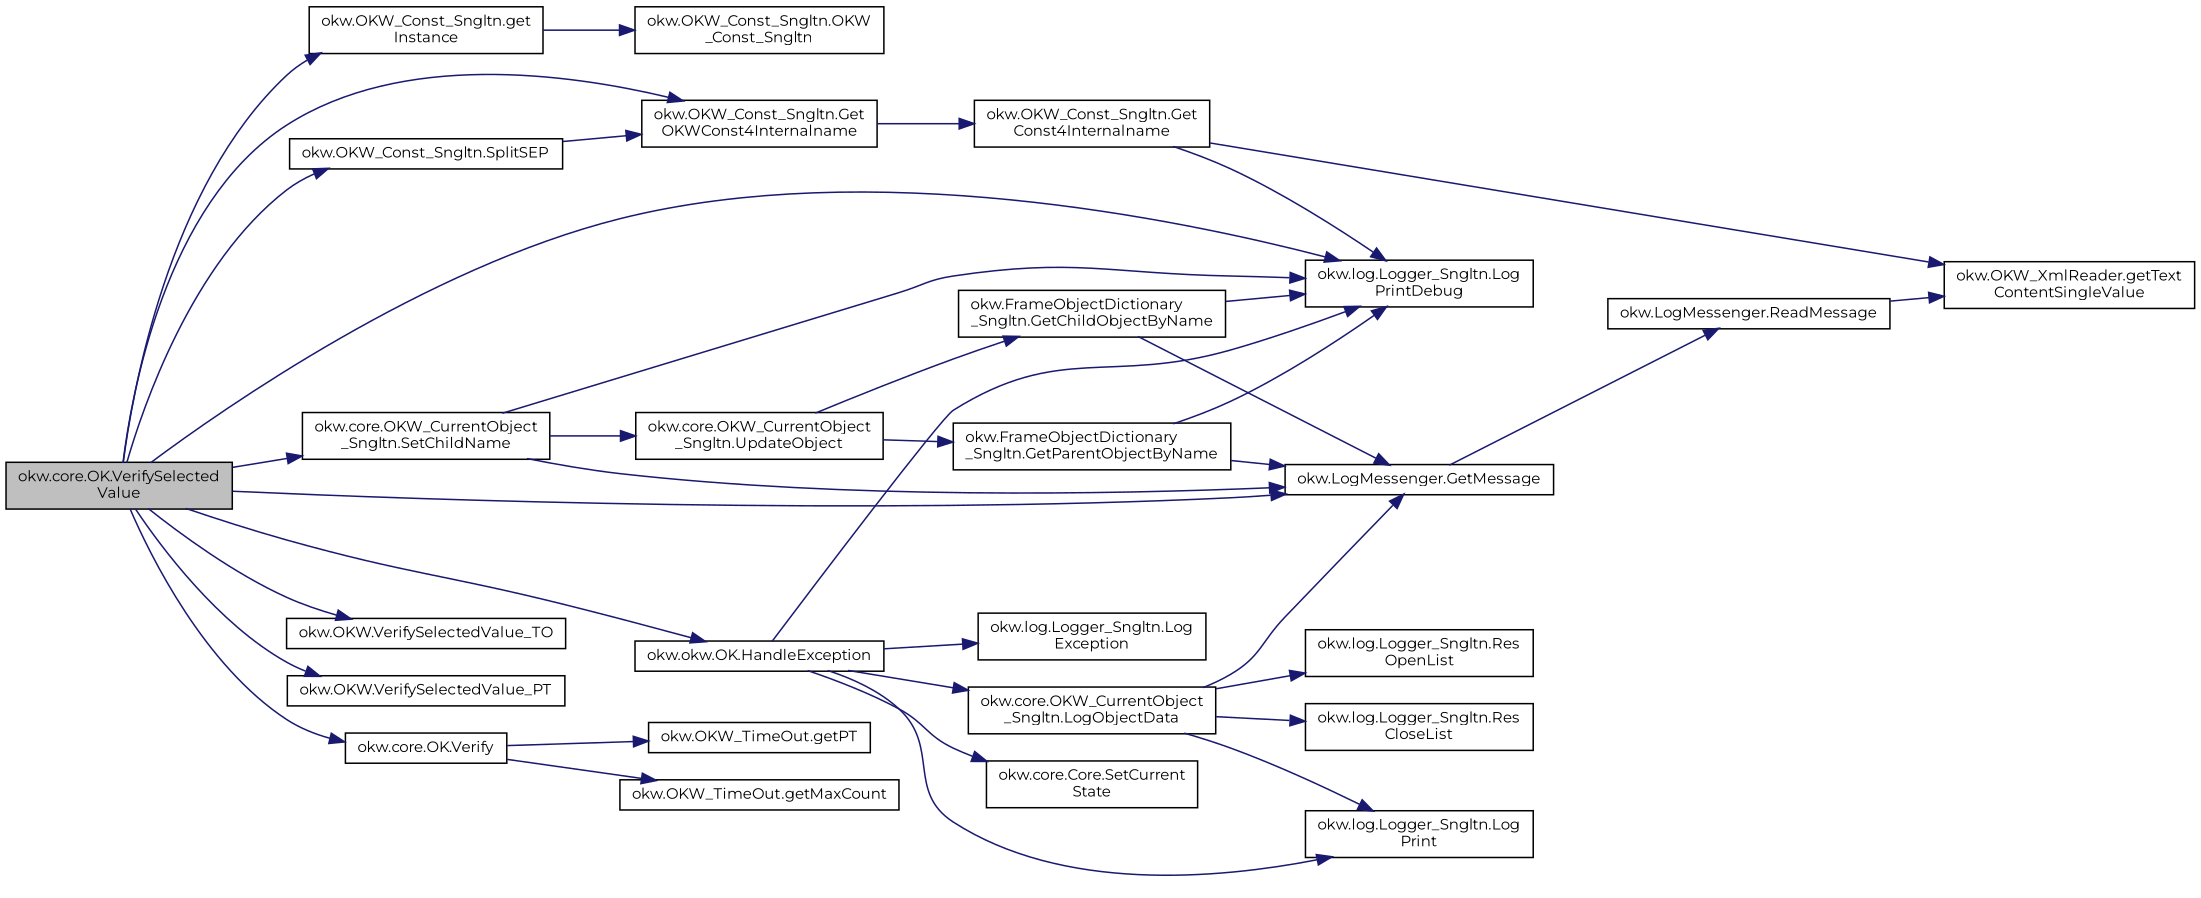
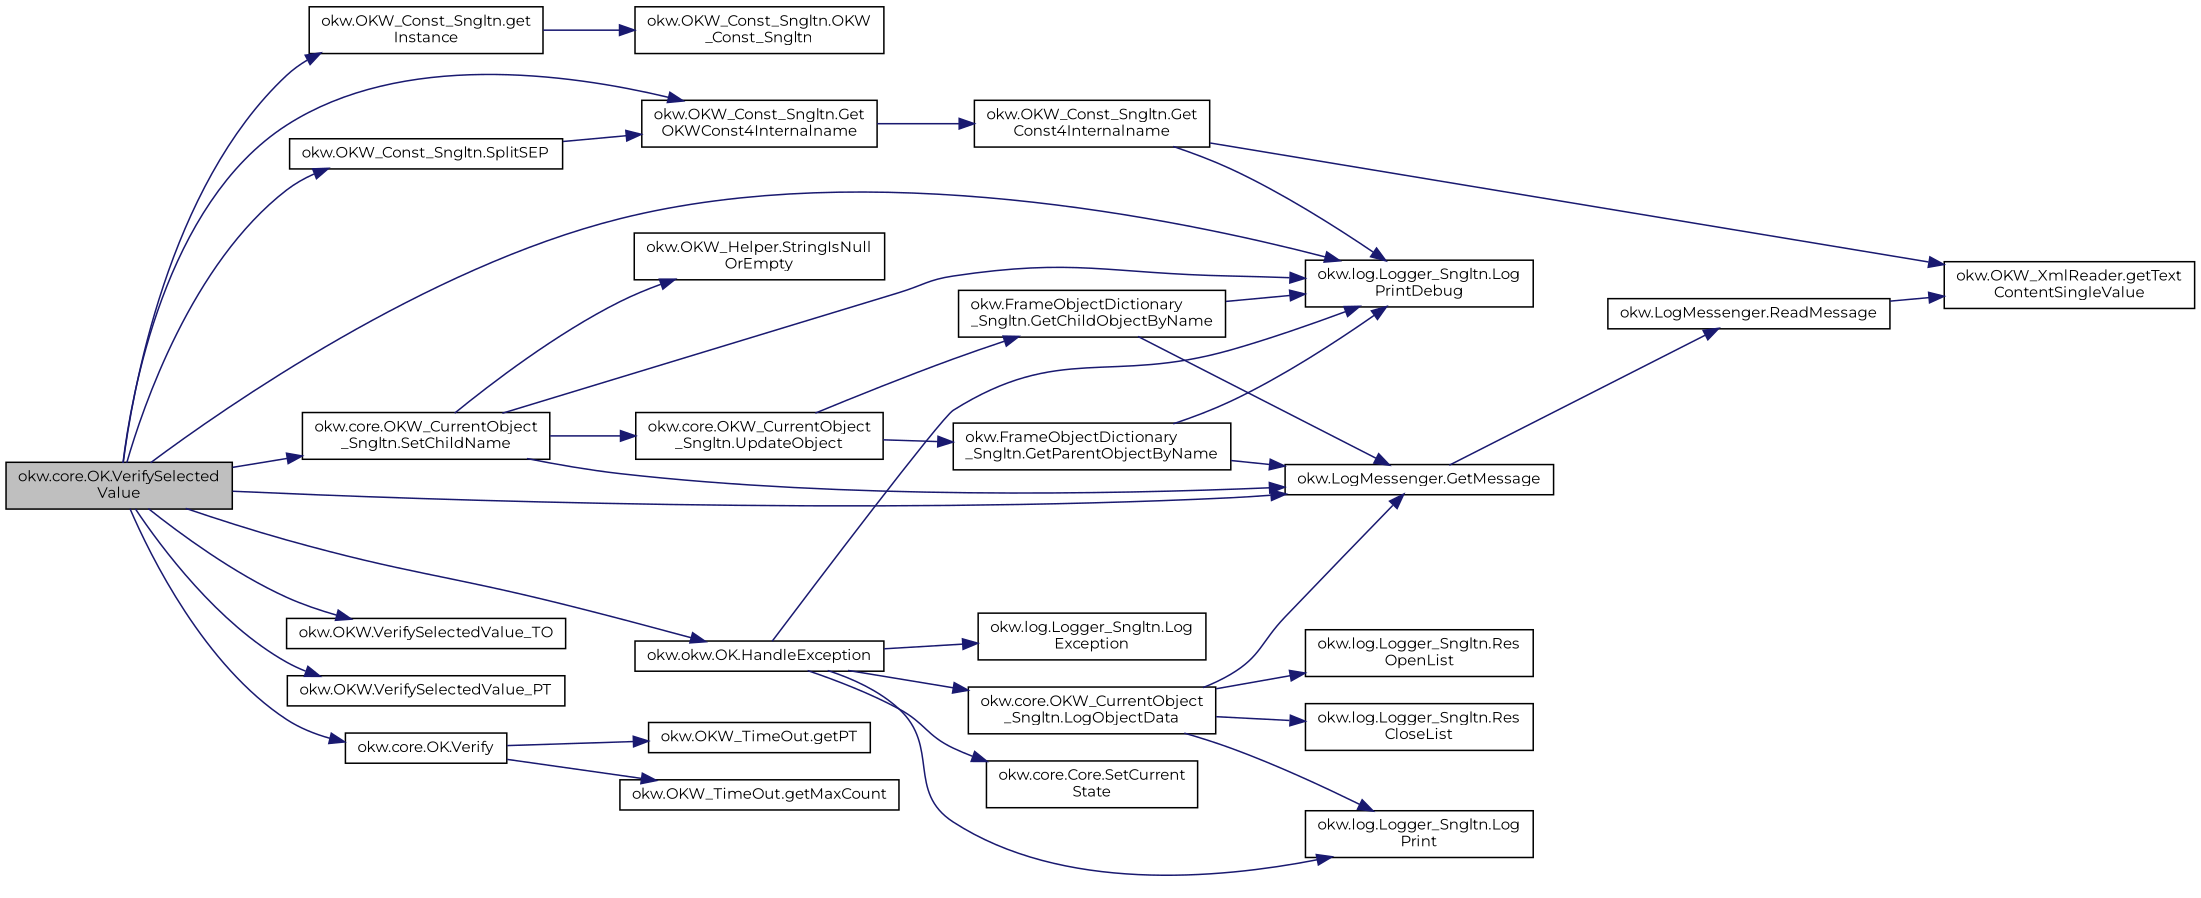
none -> (759, 256)
